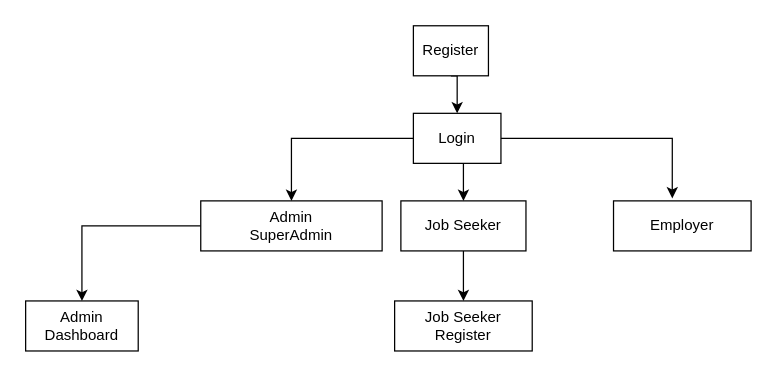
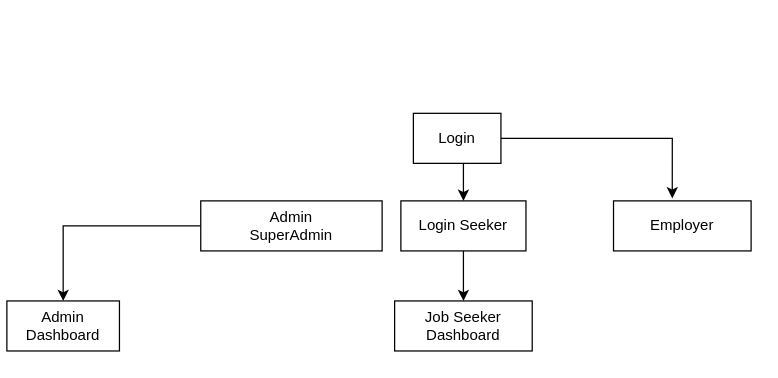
(451, 51) -> none
(457, 87) -> none
(325, 138) -> none
(463, 226) -> (463, 226)
(82, 326) -> (63, 326)
(463, 326) -> (463, 326)
